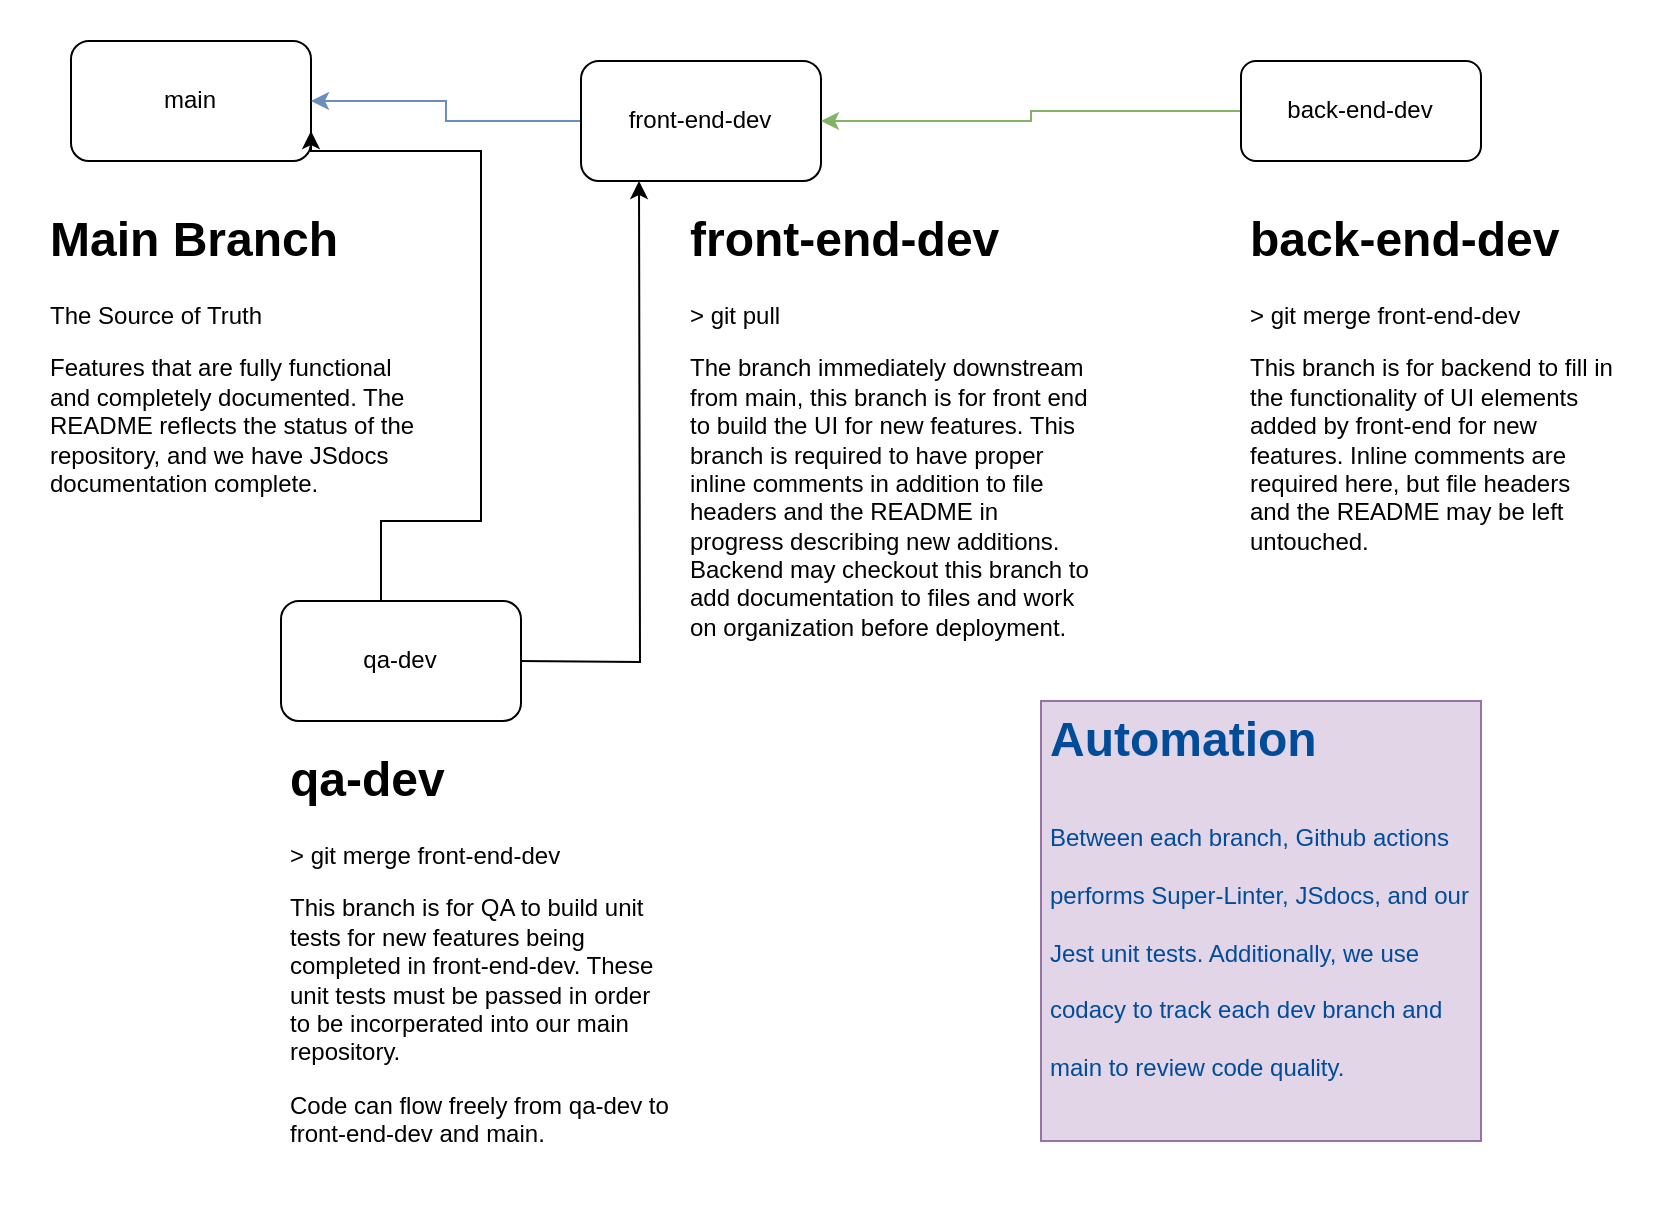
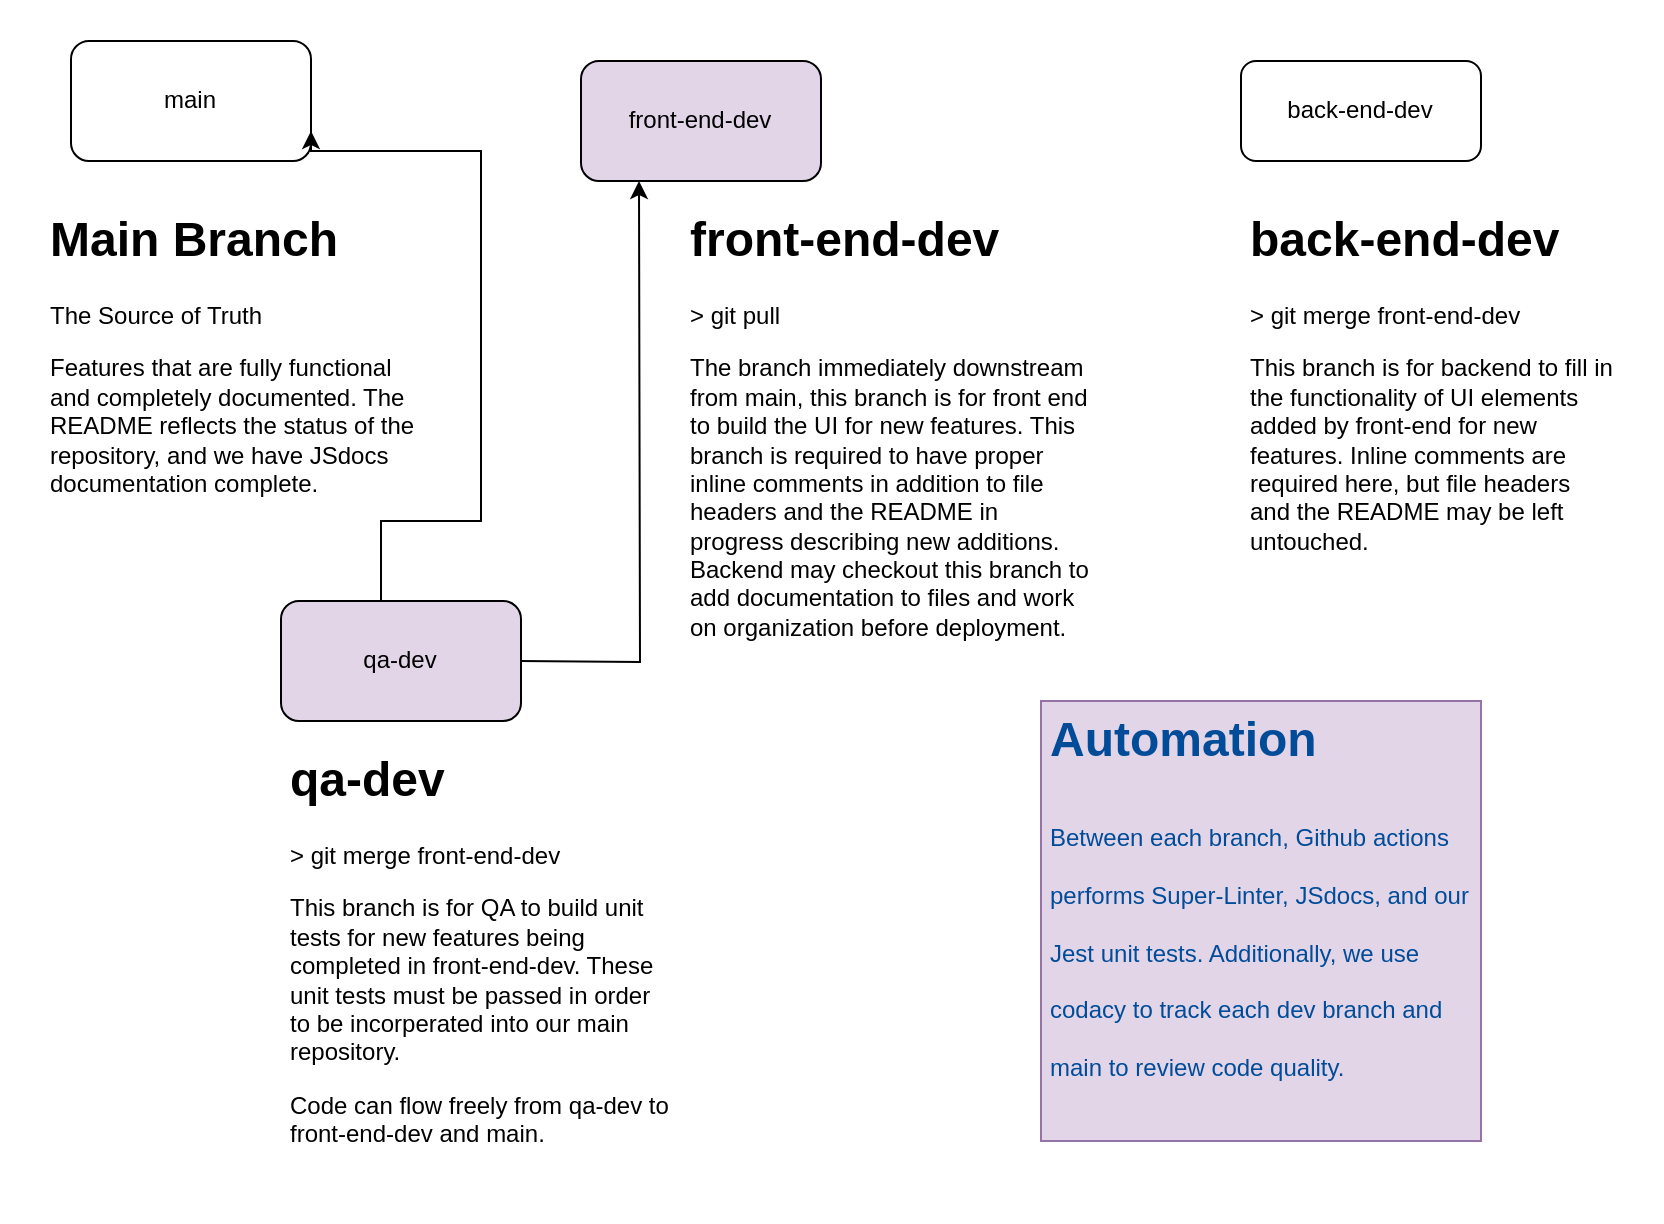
(1033, 111) -> none
(446, 118) -> none
(701, 121) -> (701, 121)
(401, 661) -> (401, 661)
